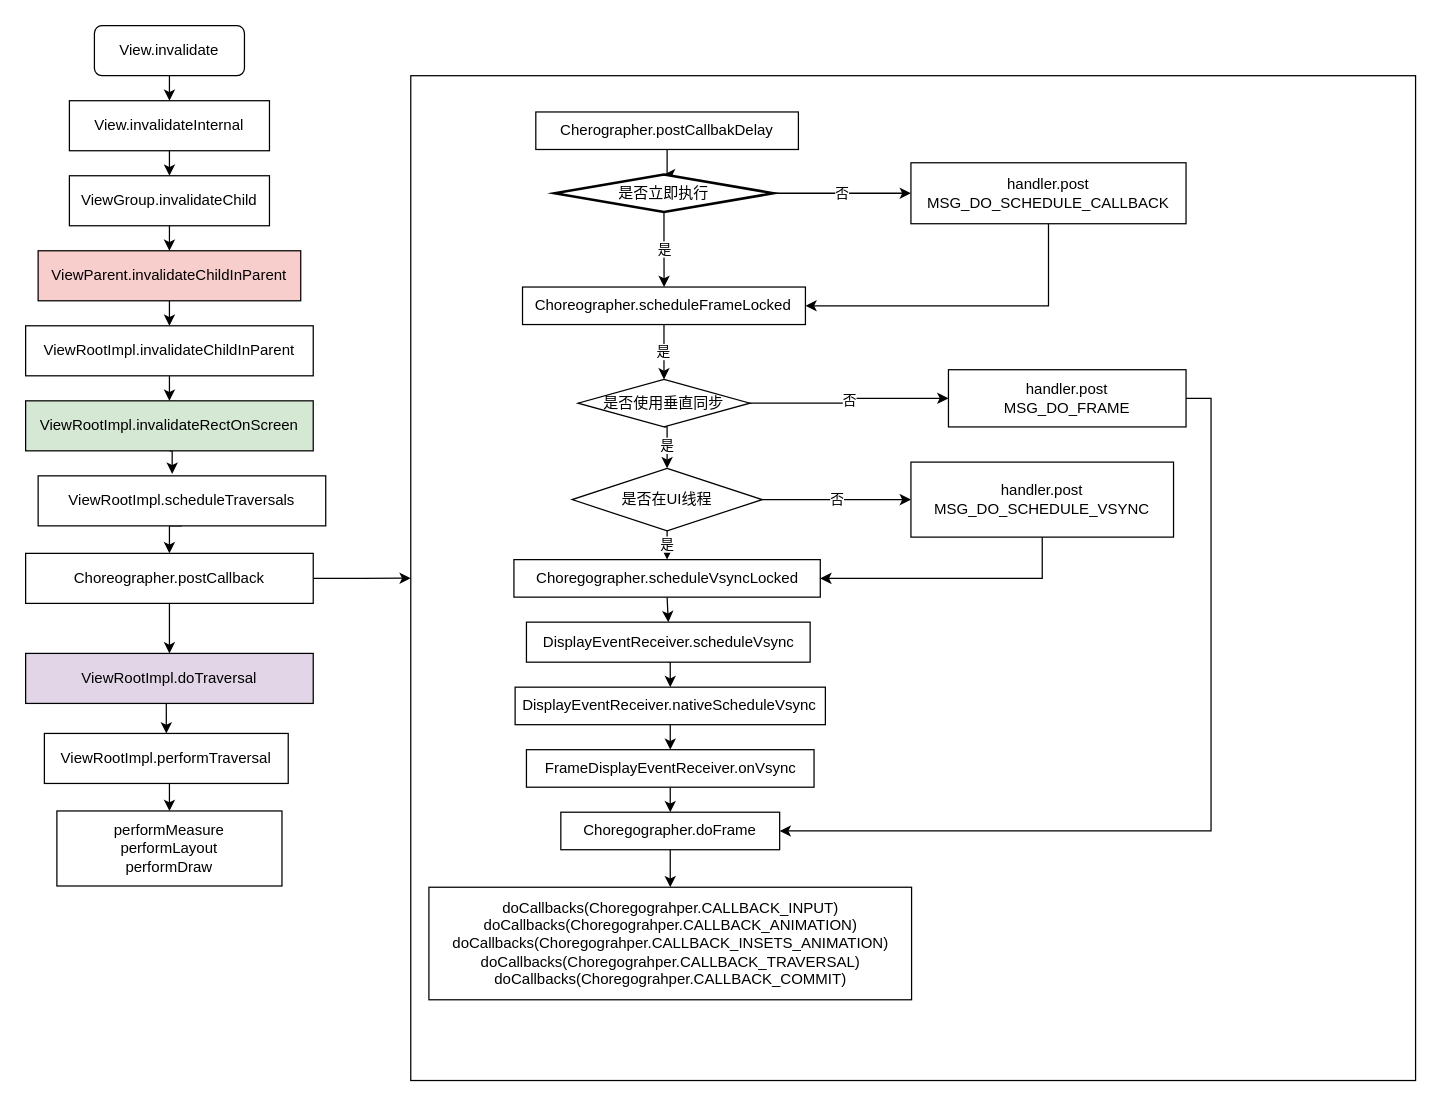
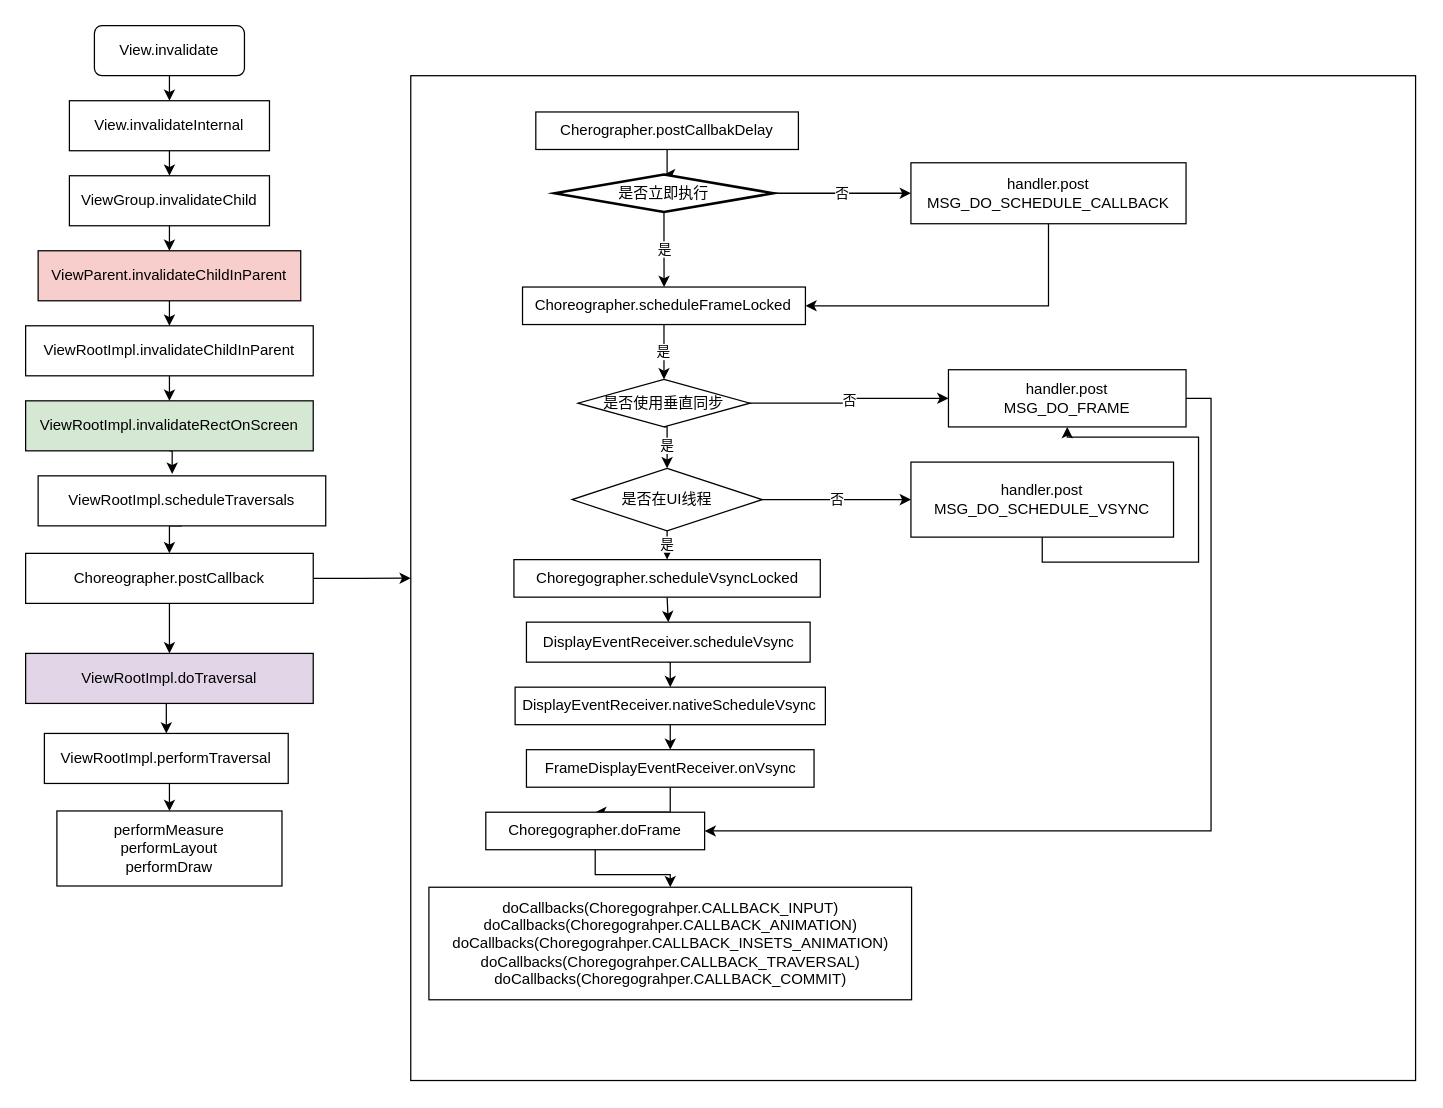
(944, 578) -> (1198, 513)
(670, 831) -> (595, 831)
